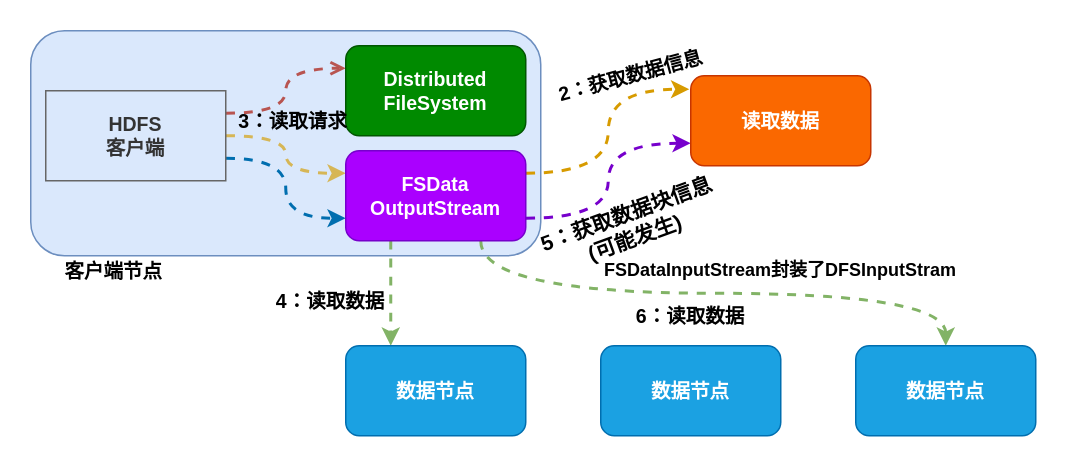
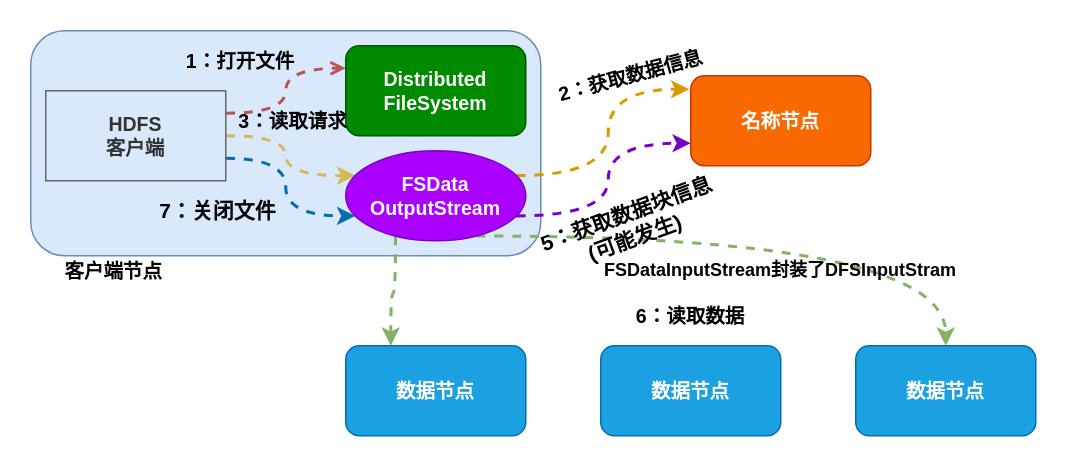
none -> (241, 61)
(781, 121) -> (781, 121)
(436, 196) -> (436, 196)
none -> (218, 211)
(331, 301) -> none
